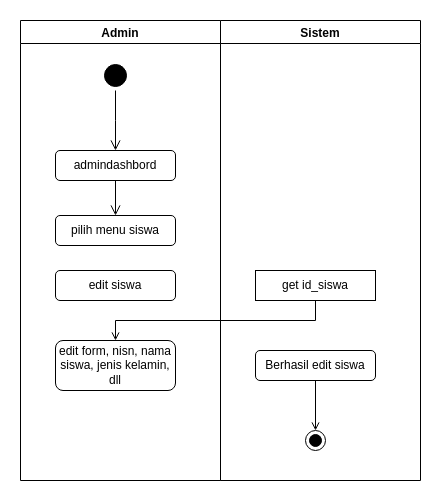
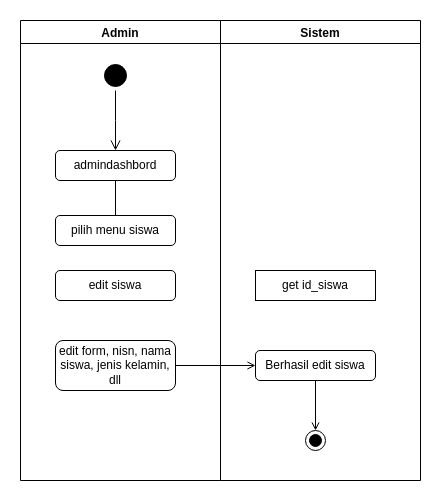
(116, 209) -> (116, 210)
(218, 321) -> none
none -> (214, 366)
